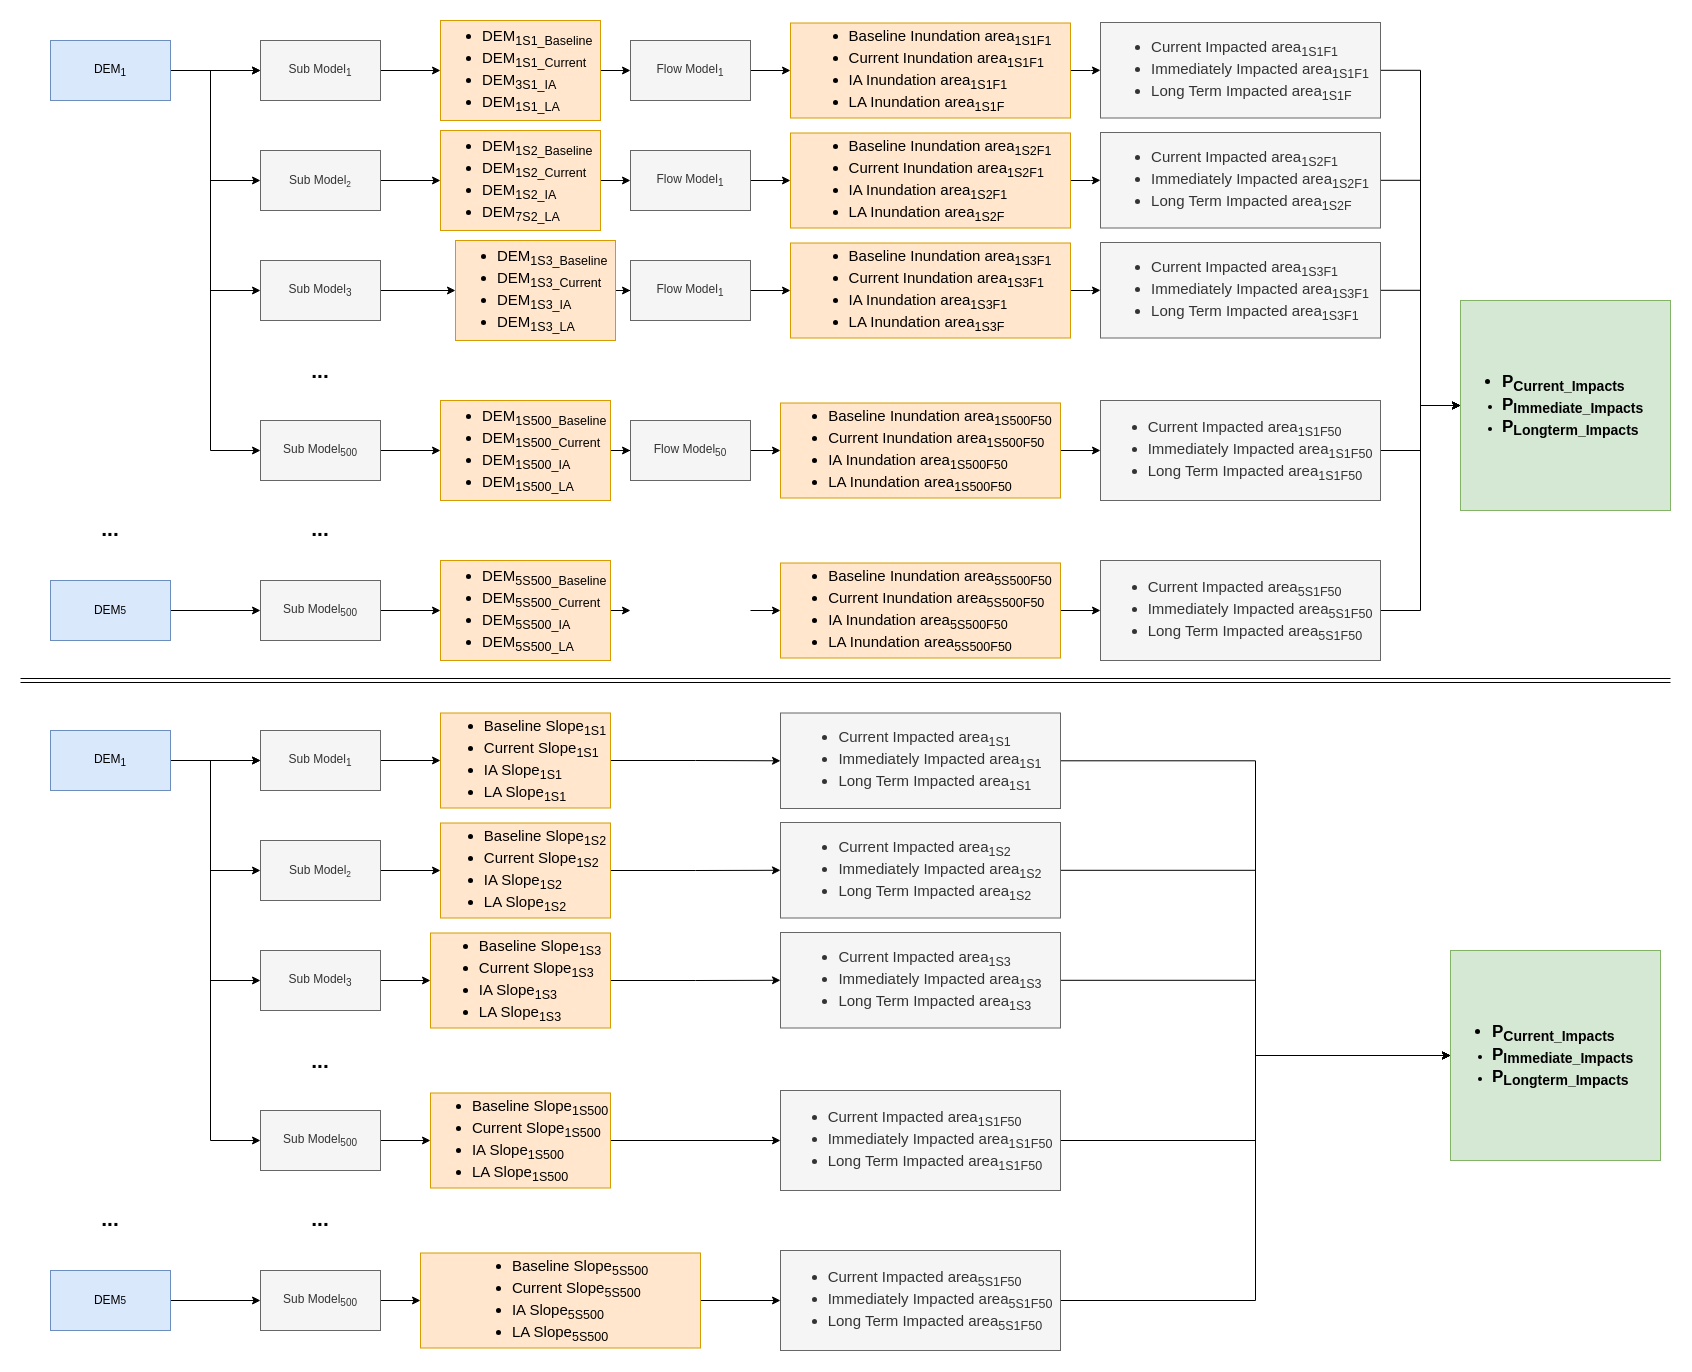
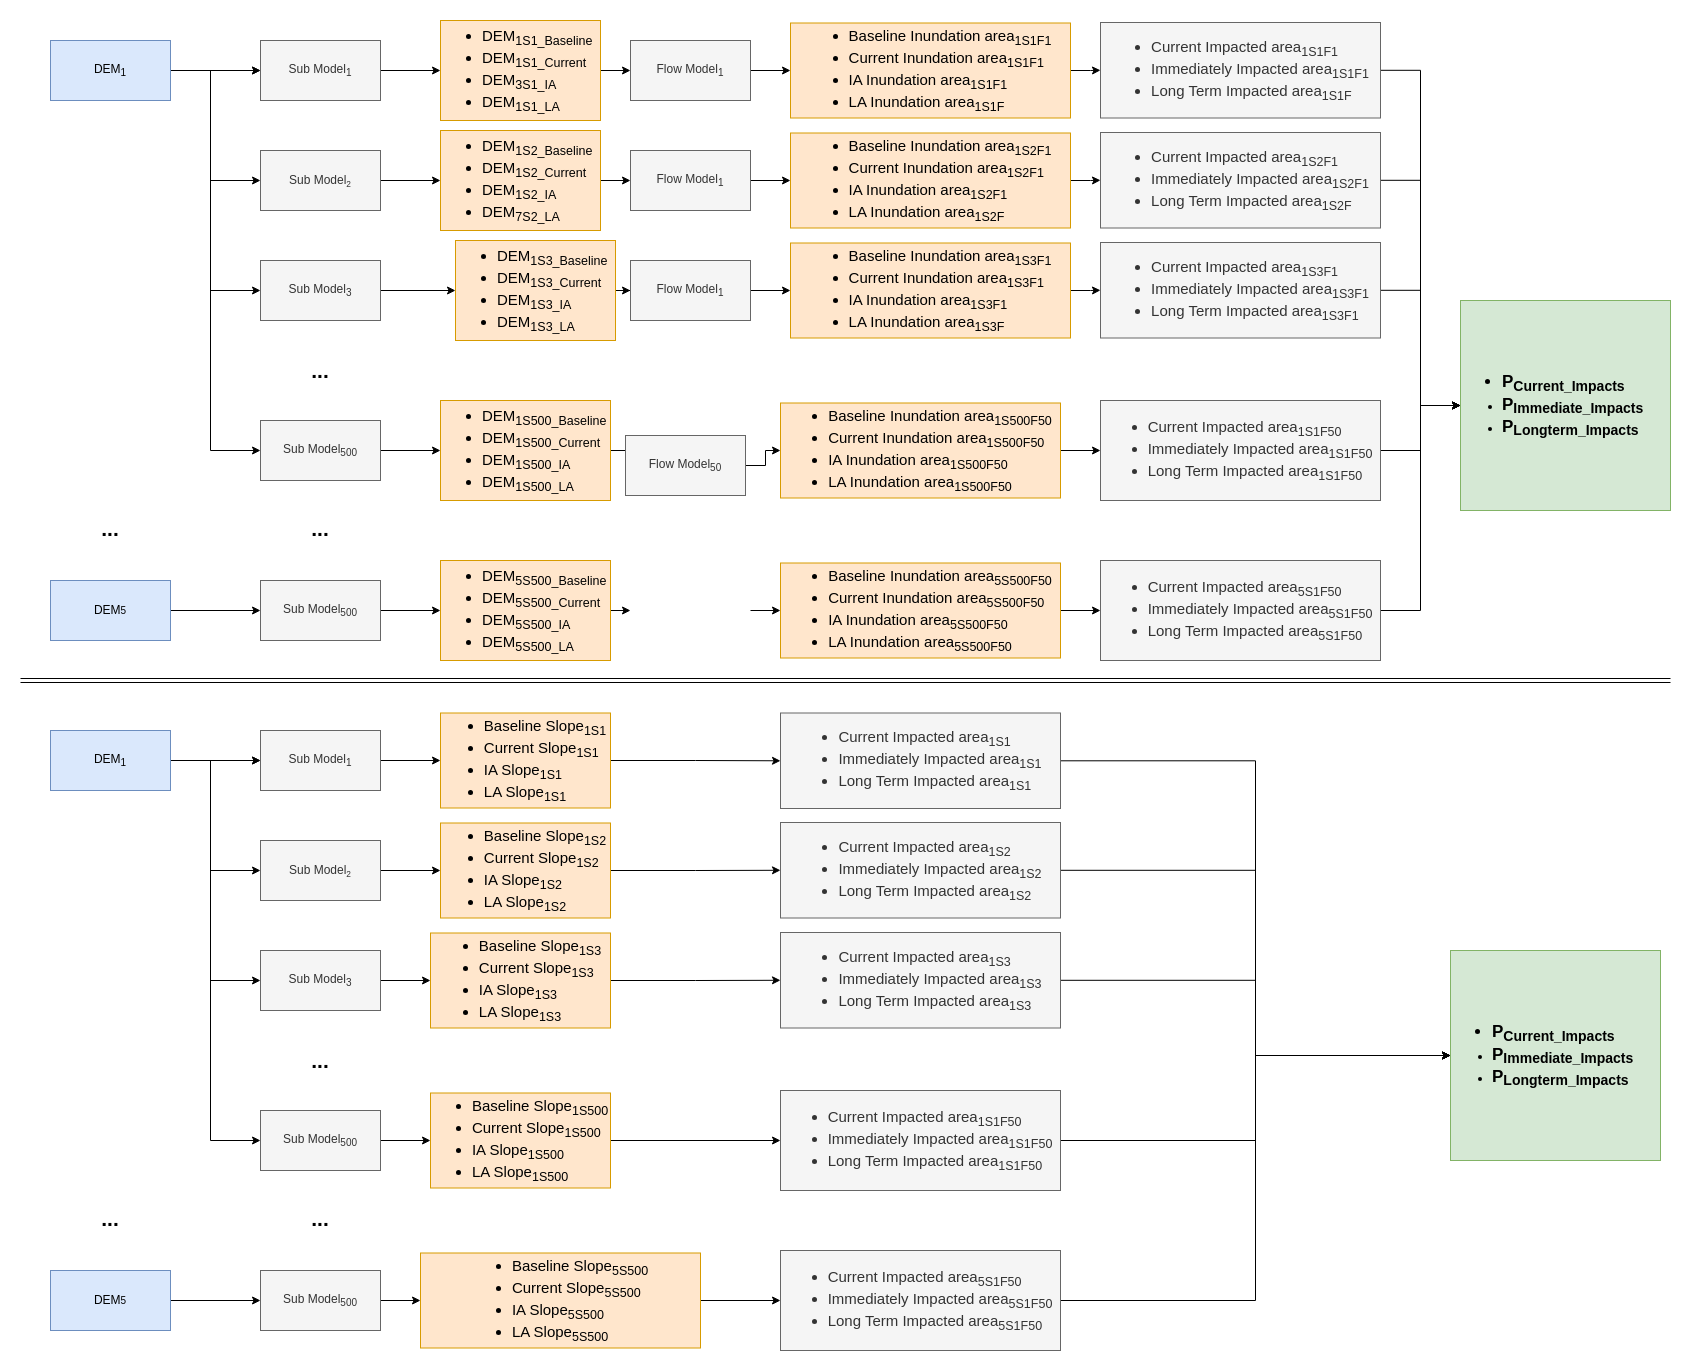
(691, 451) -> (686, 466)
